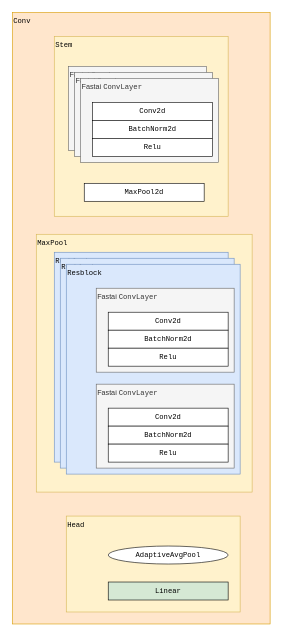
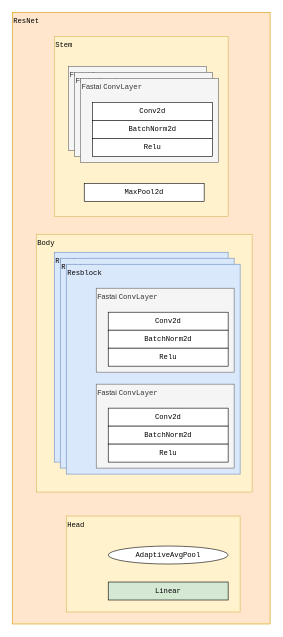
(22, 21) -> (26, 21)
(51, 243) -> (46, 243)
